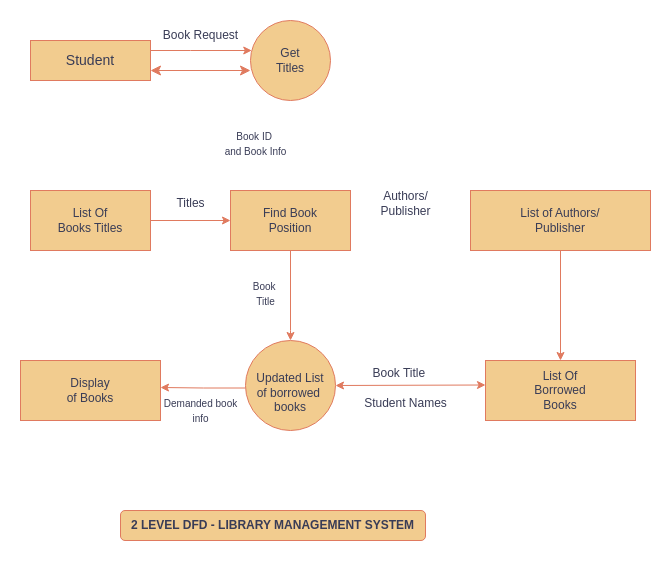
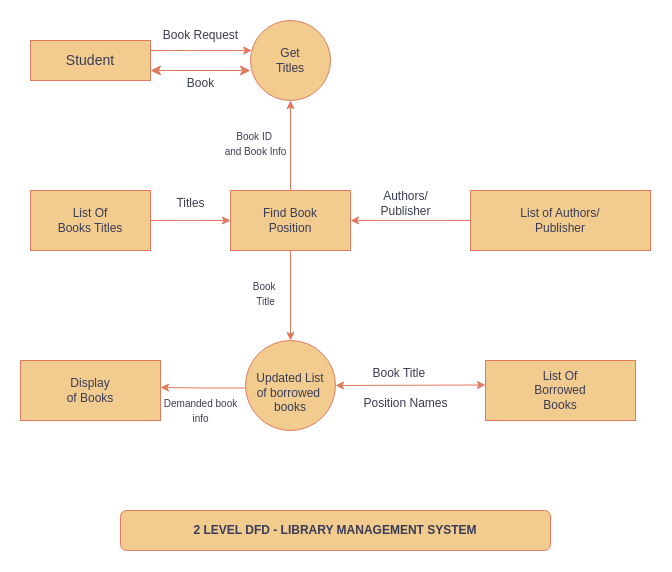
none -> (201, 84)
none -> (291, 149)
(561, 302) -> (414, 221)
(406, 404) -> (406, 404)
(273, 526) -> (336, 531)
